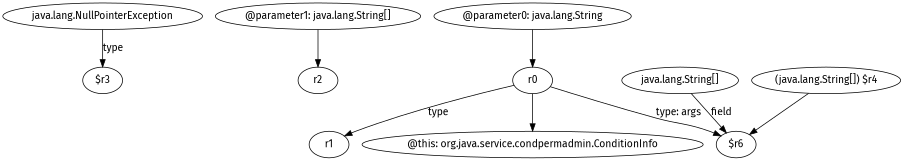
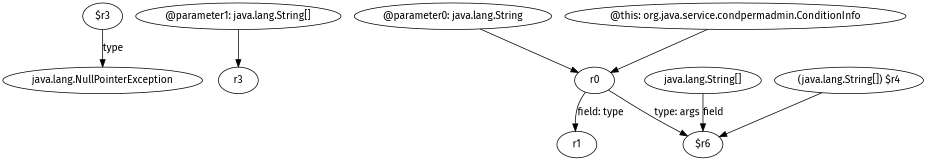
(103, 45) -> (103, 45)
(318, 80) -> (238, 80)
(533, 109) -> (663, 49)
(438, 112) -> (601, 112)
